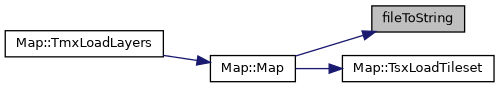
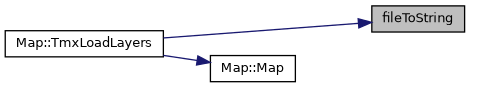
(329, 46) -> (261, 31)
(418, 69) -> none
